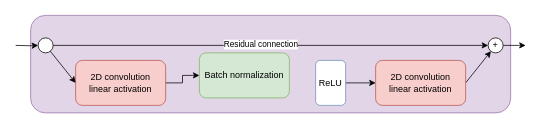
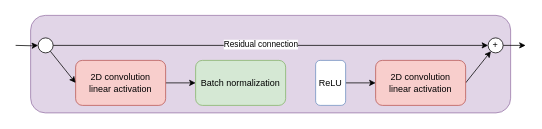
(244, 75) -> (240, 83)
